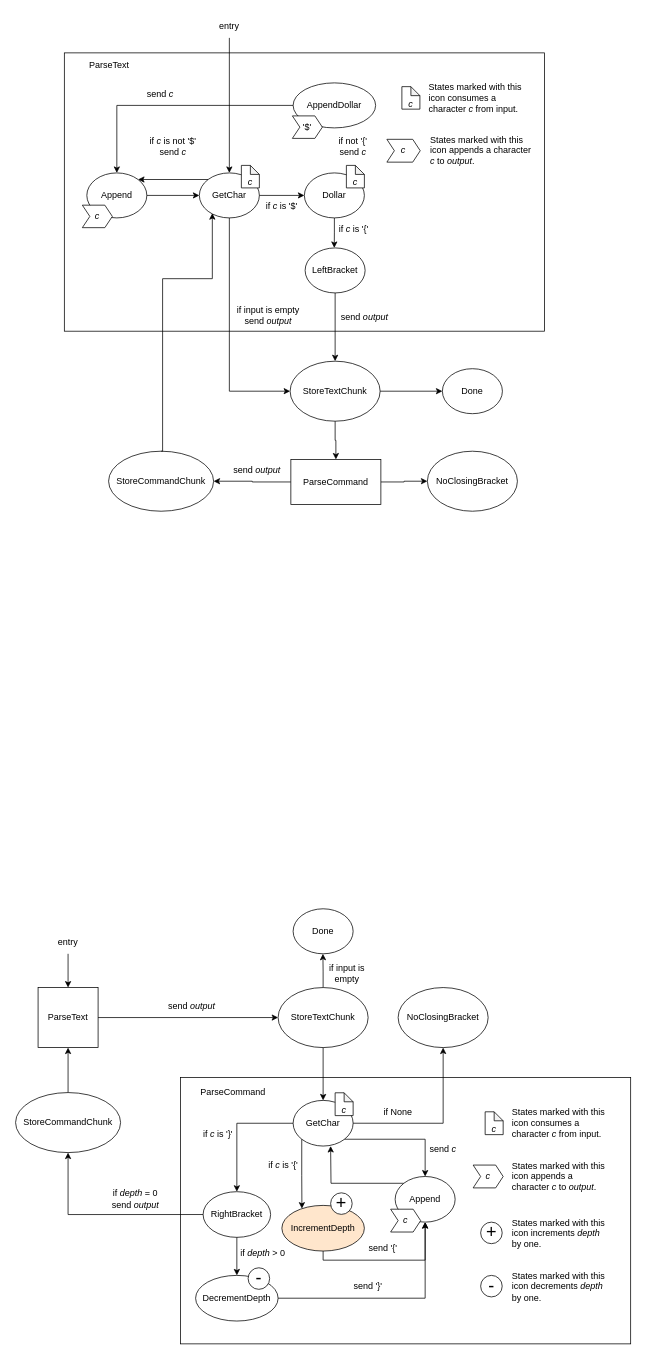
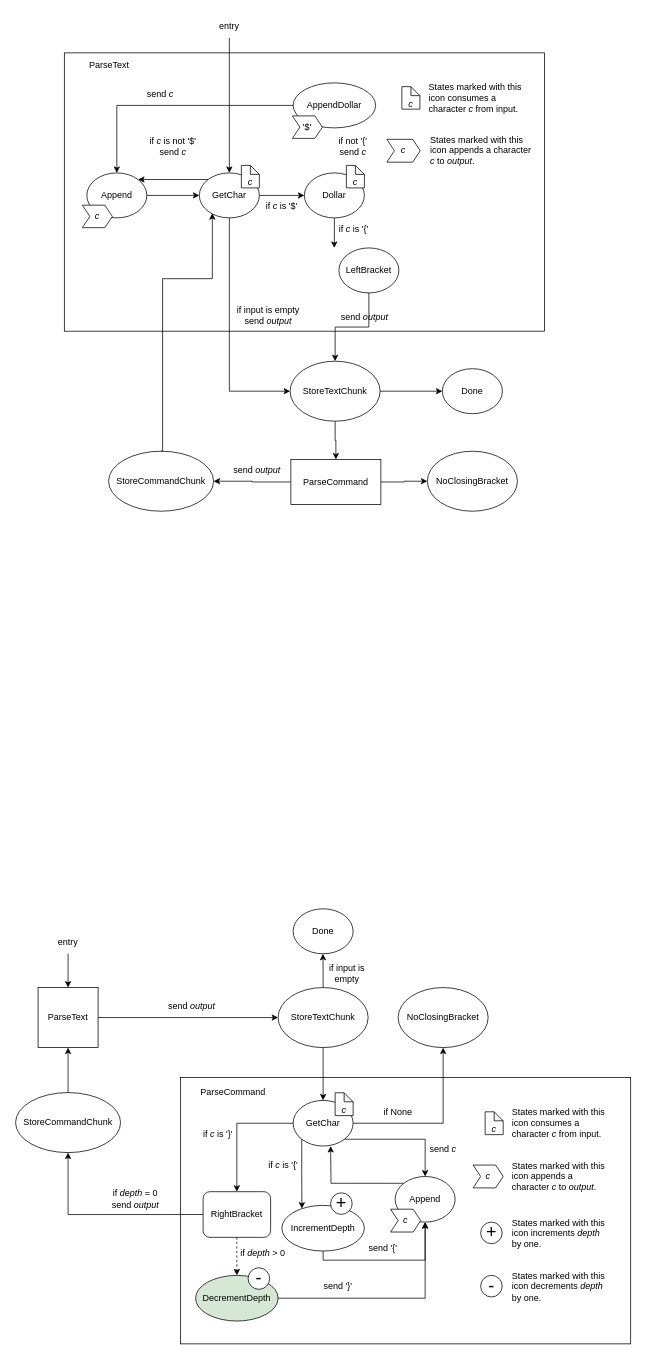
(335, 270) -> (369, 270)
(237, 1214) -> (237, 1214)
(323, 1228) -> (323, 1228)
(237, 1254) -> (237, 1254)
(368, 1287) -> (338, 1287)
(237, 1298) -> (237, 1298)
